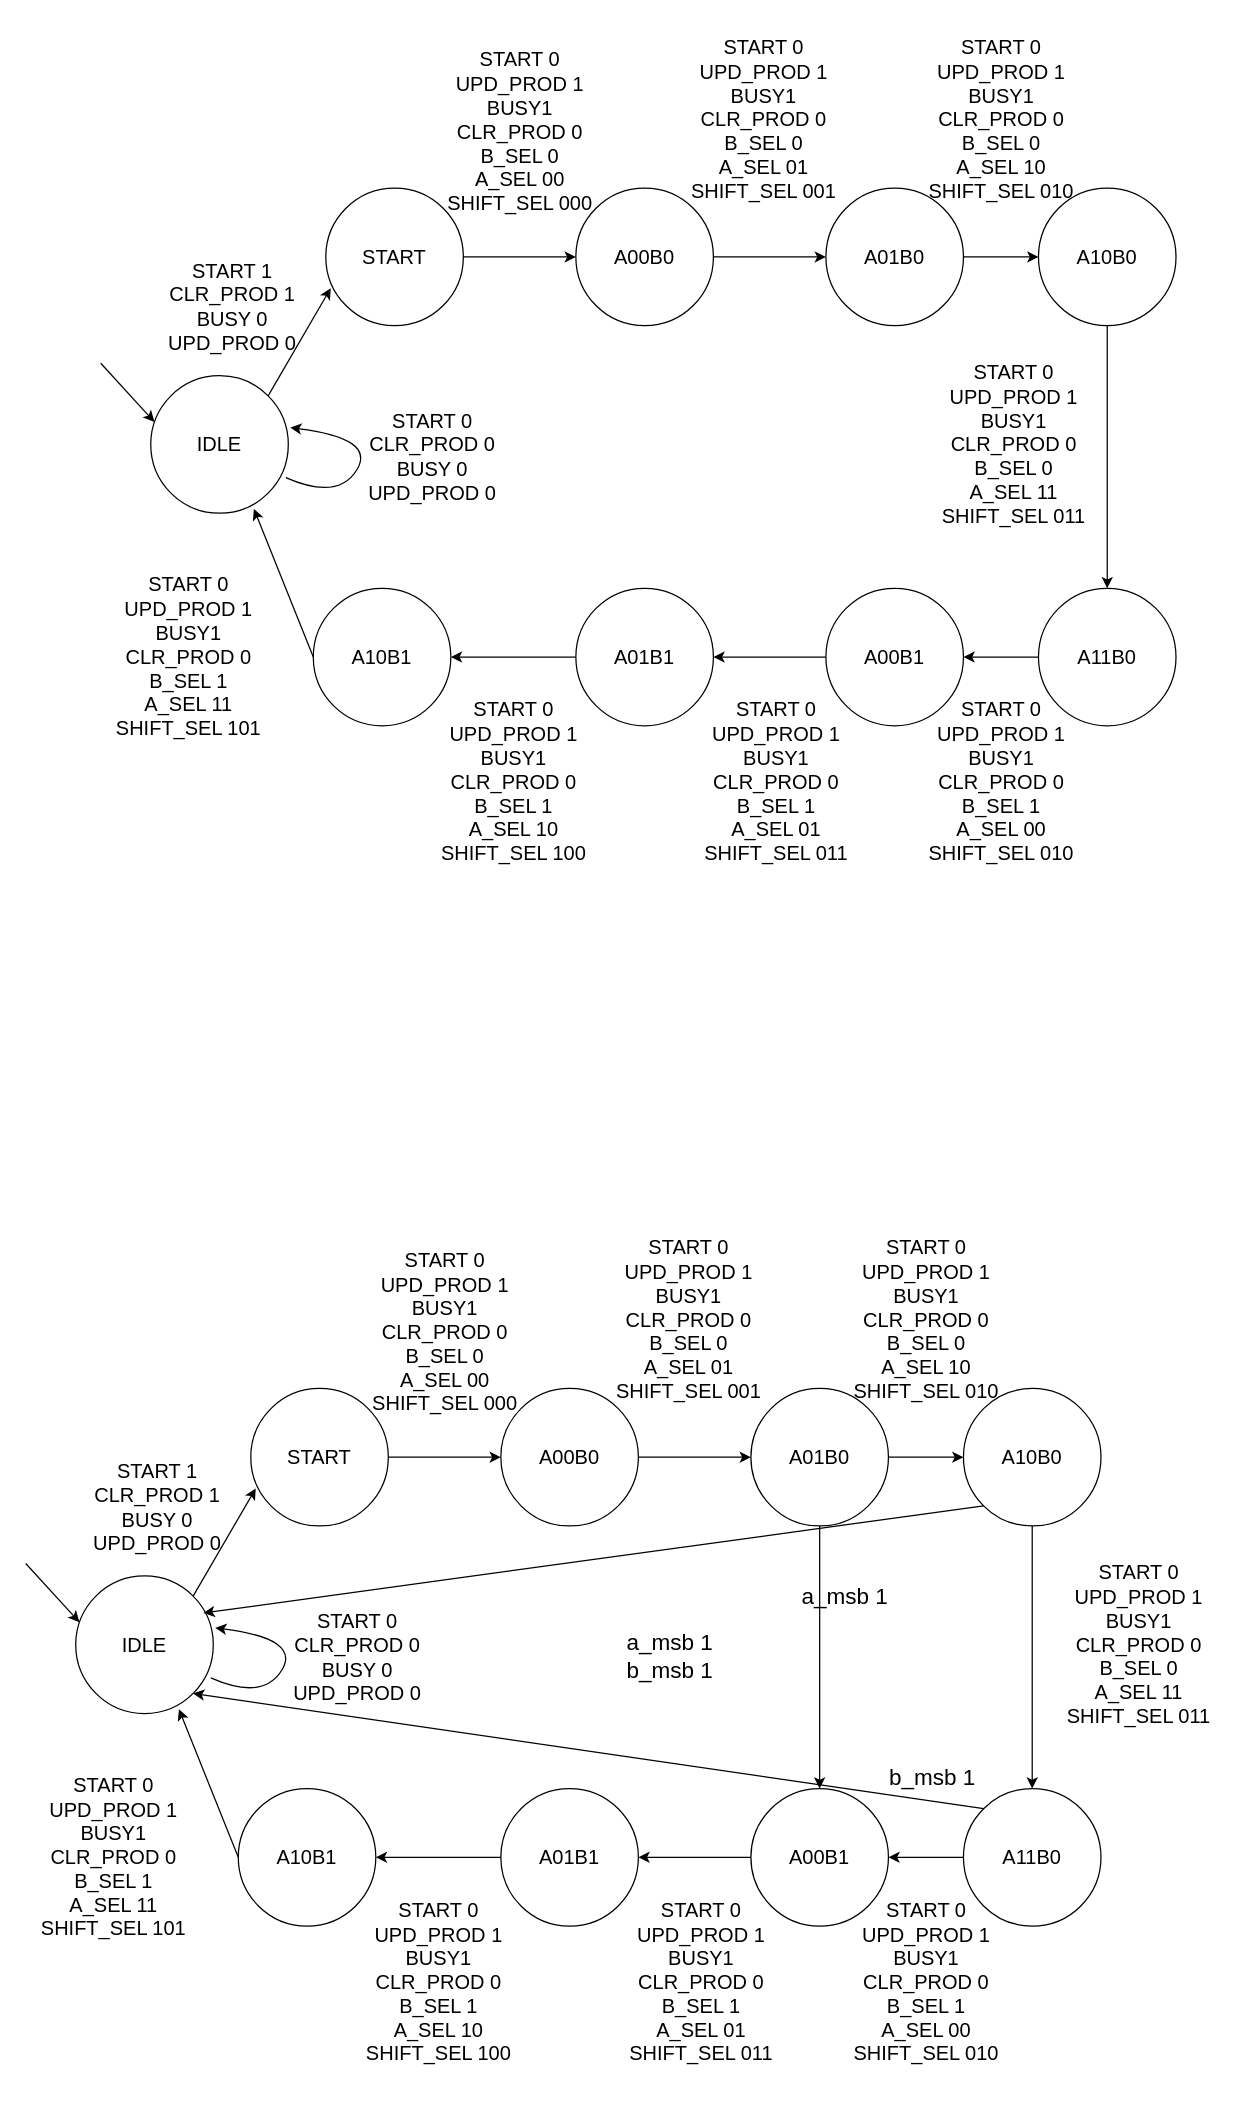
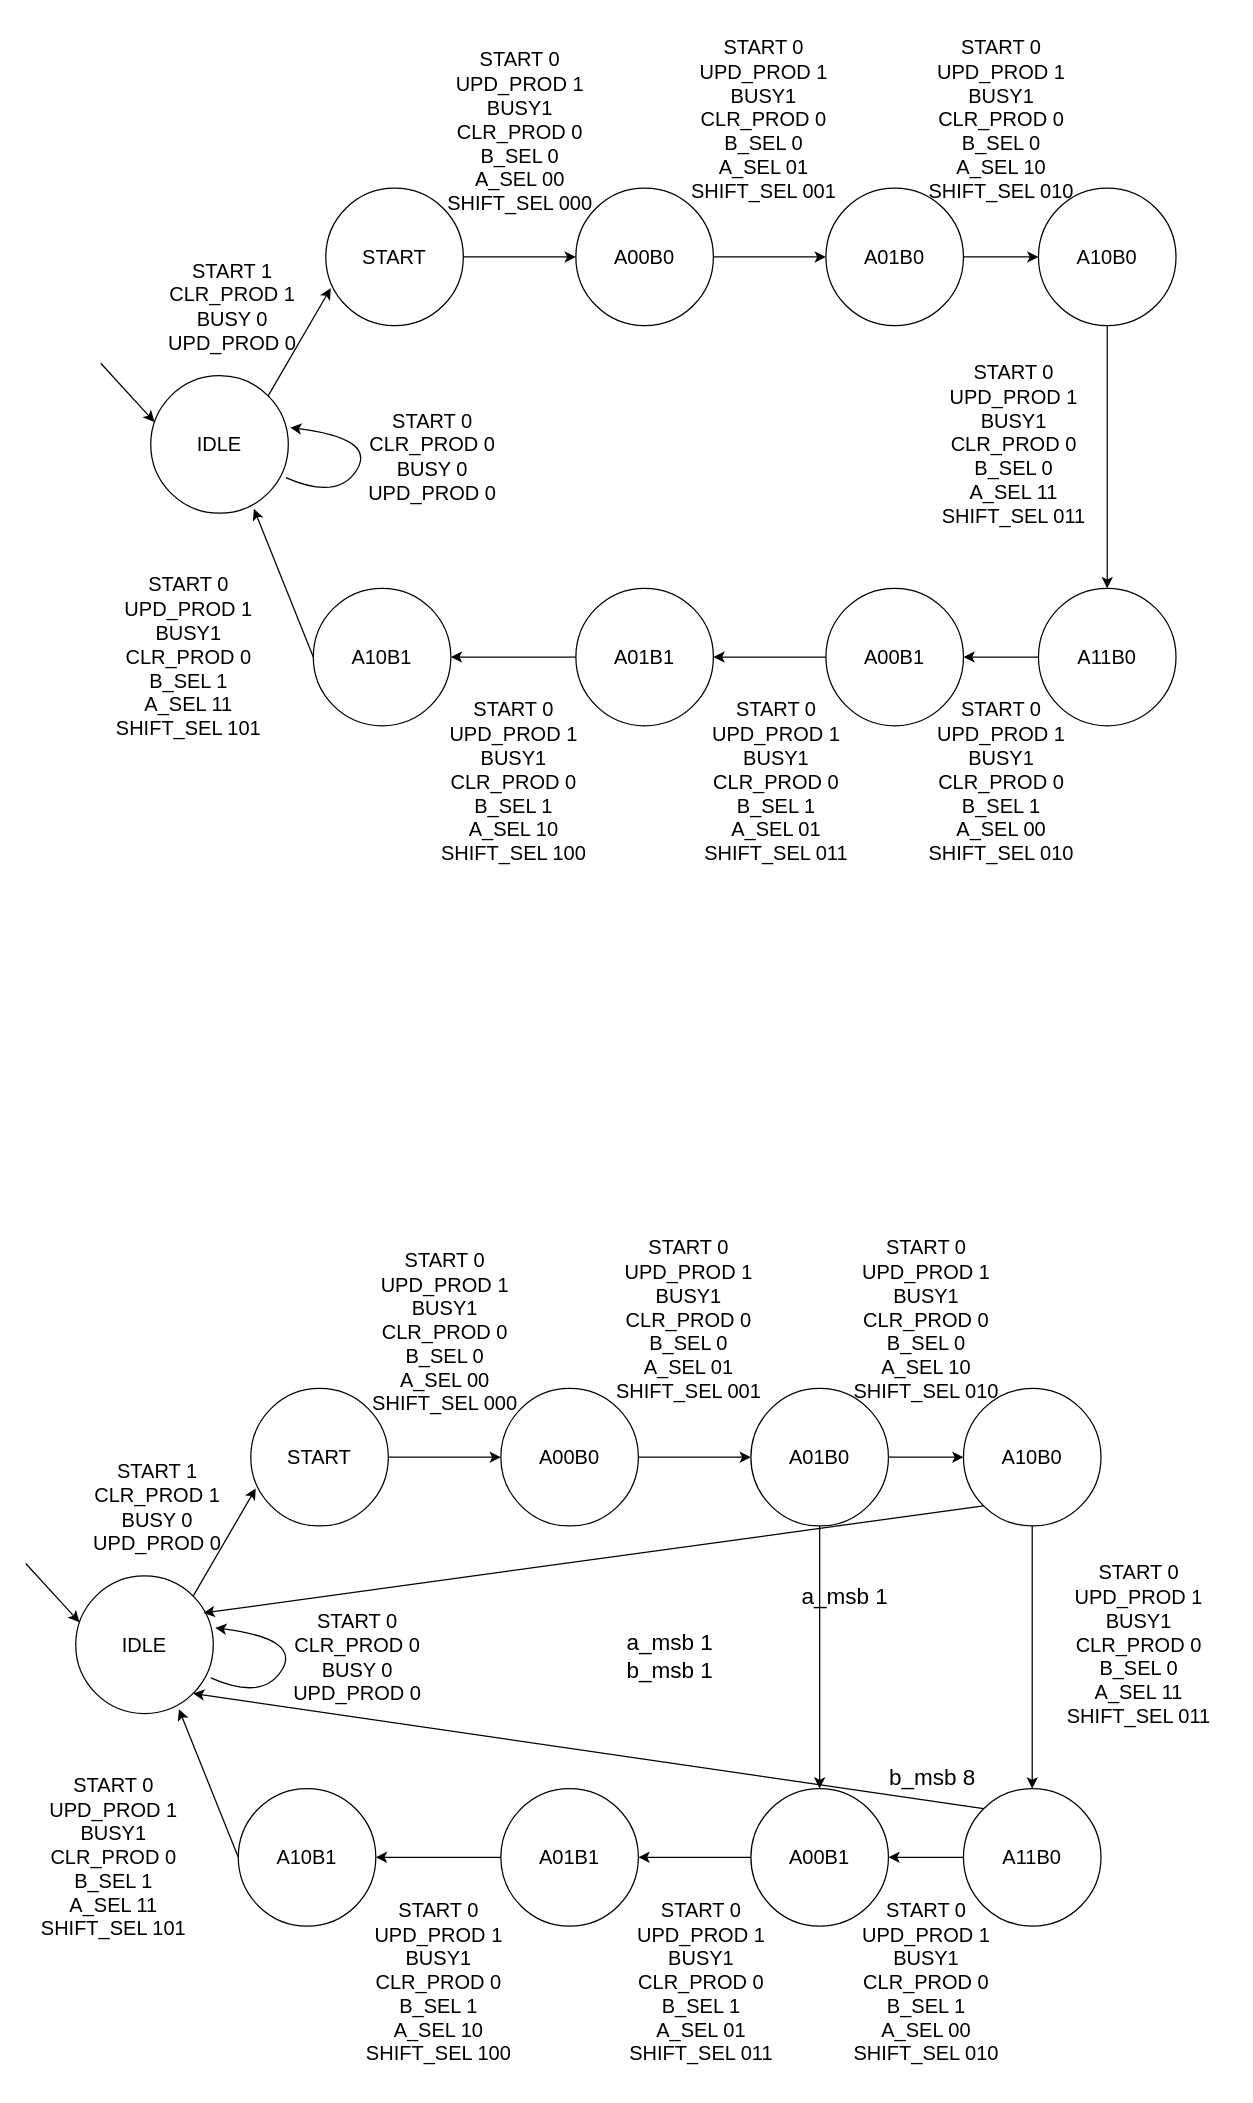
(933, 1769) -> (933, 1769)
